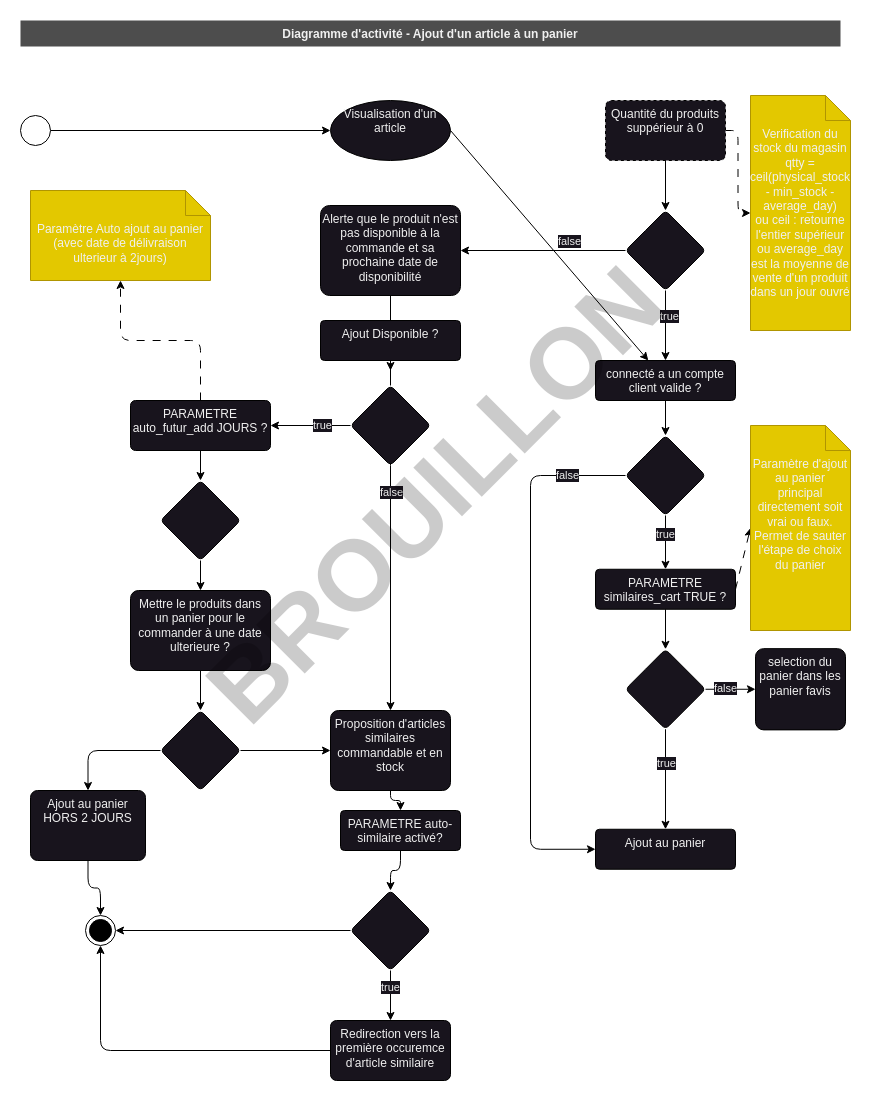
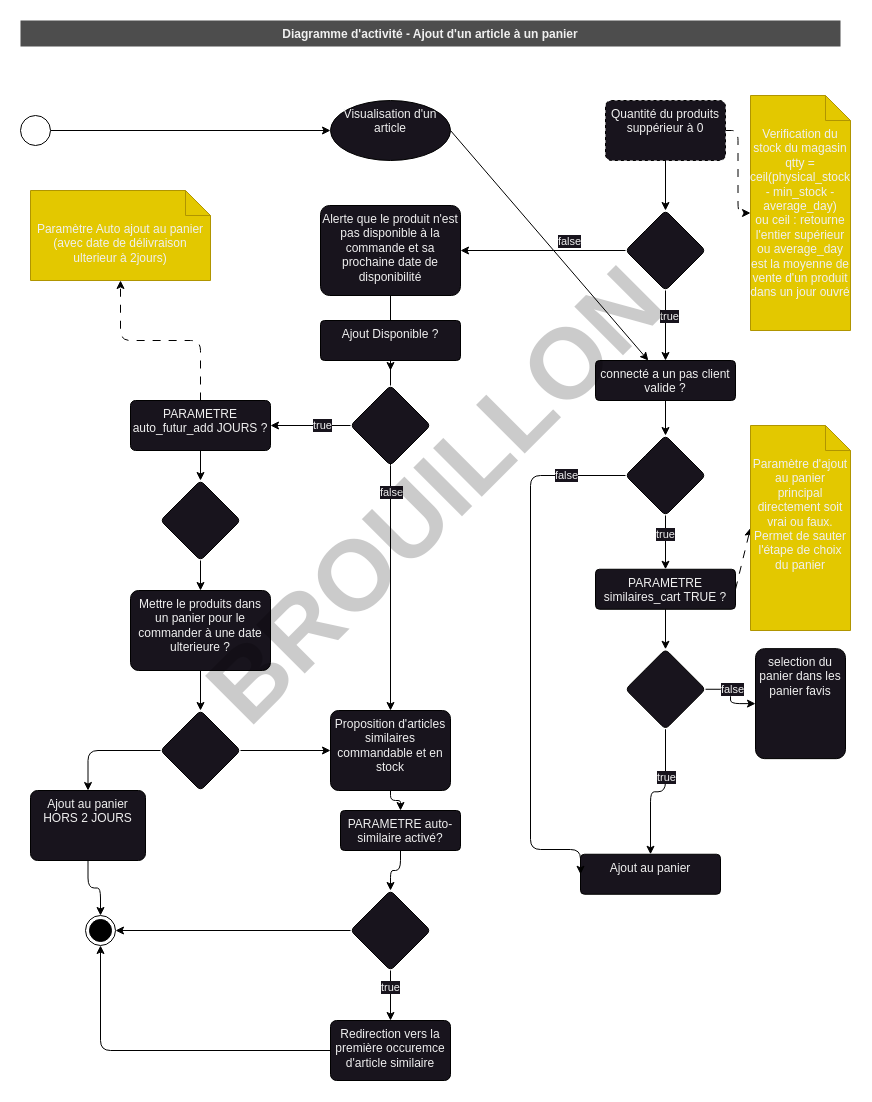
(666, 382) -> (666, 382)
(801, 689) -> (801, 704)
(666, 849) -> (651, 874)
